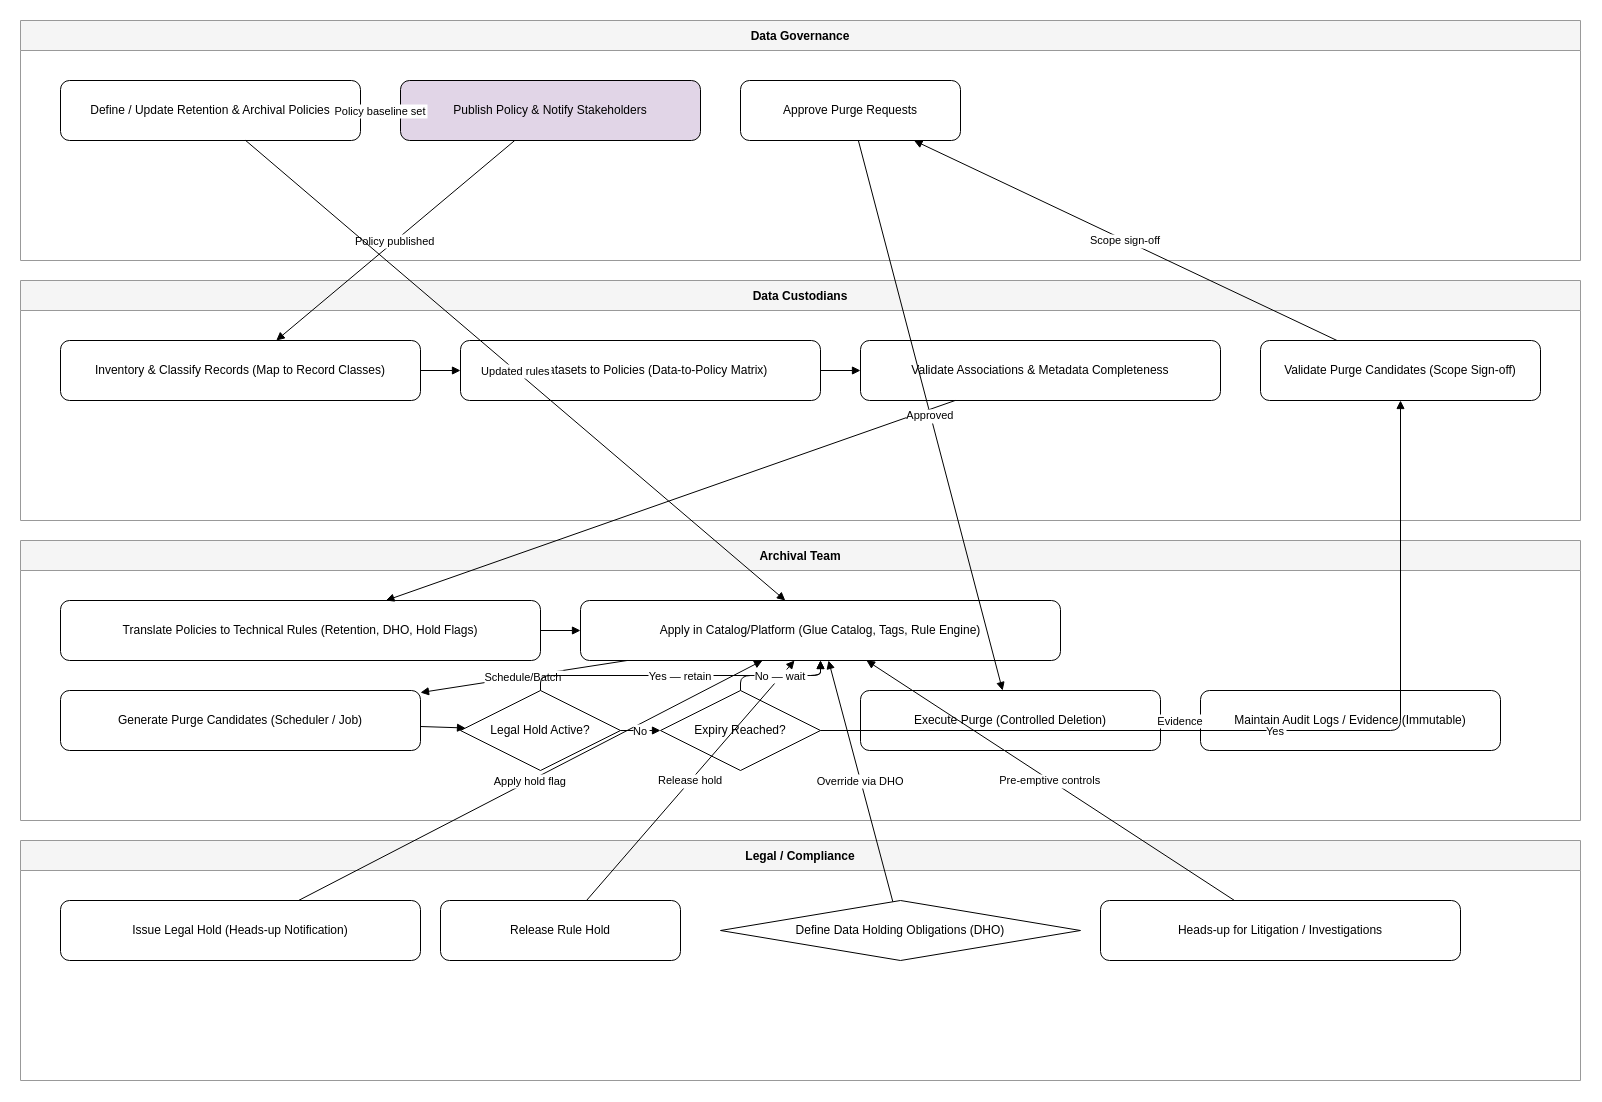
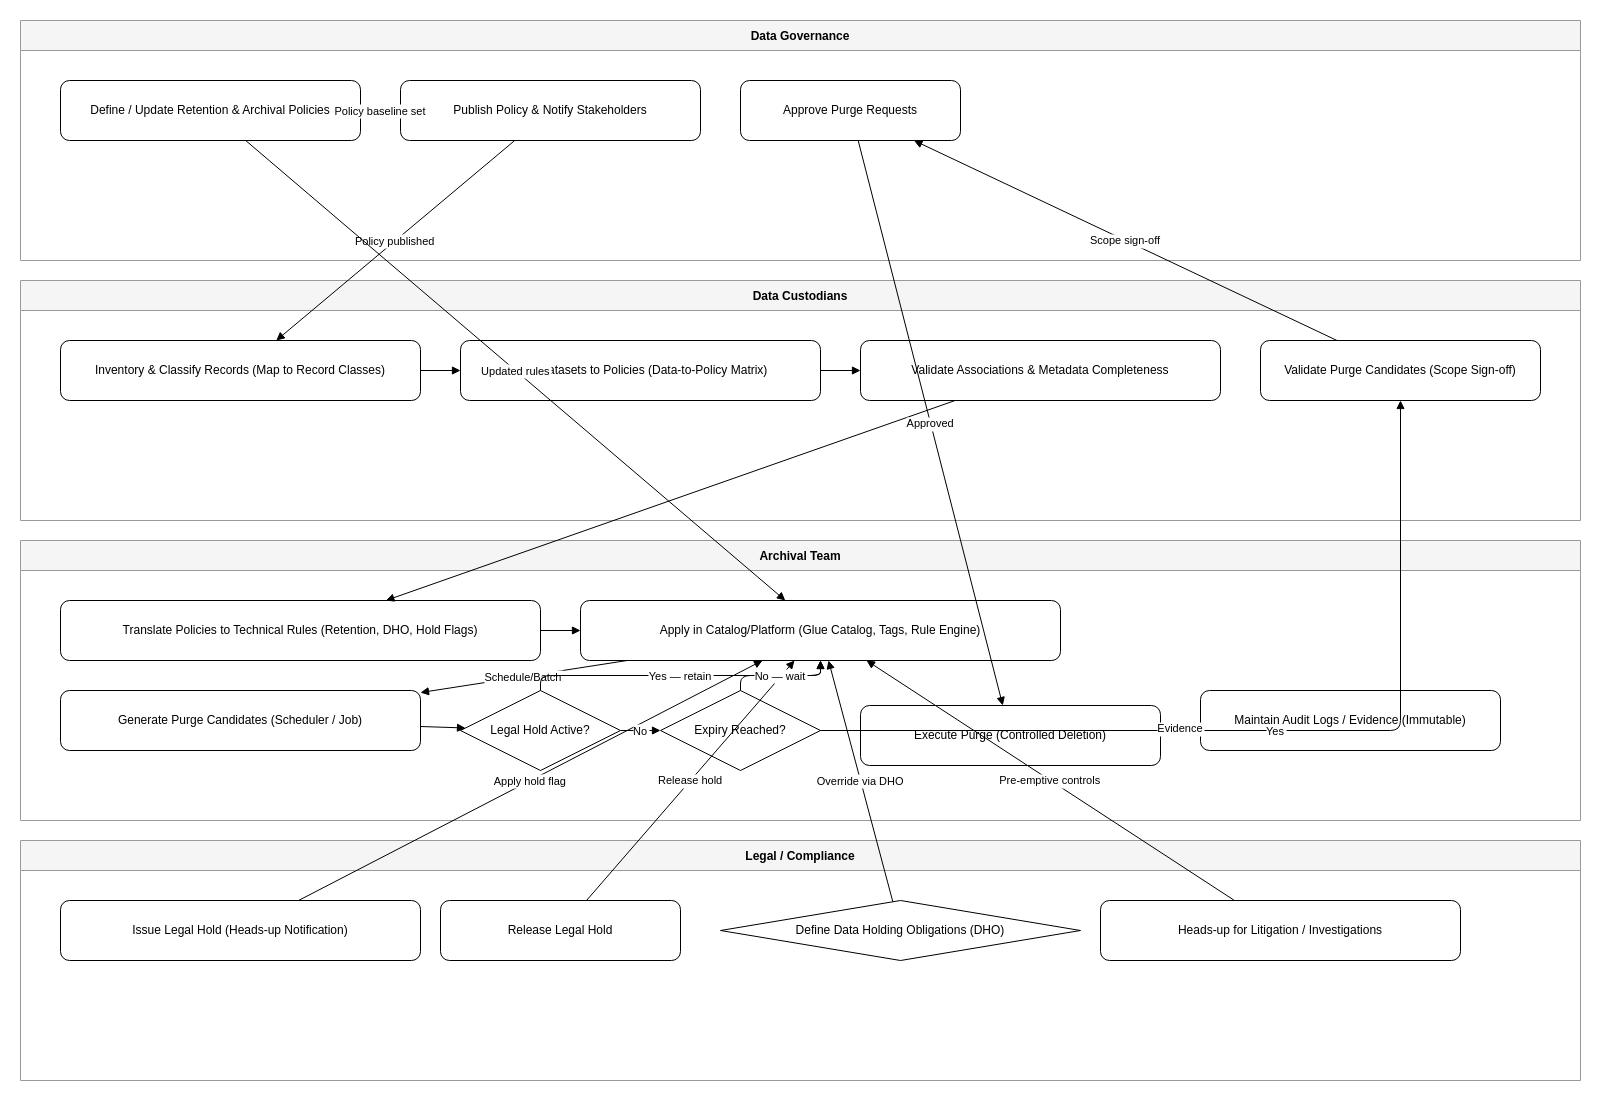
(551, 111) -> (551, 111)
(1011, 721) -> (1011, 736)
(561, 931) -> (561, 931)
